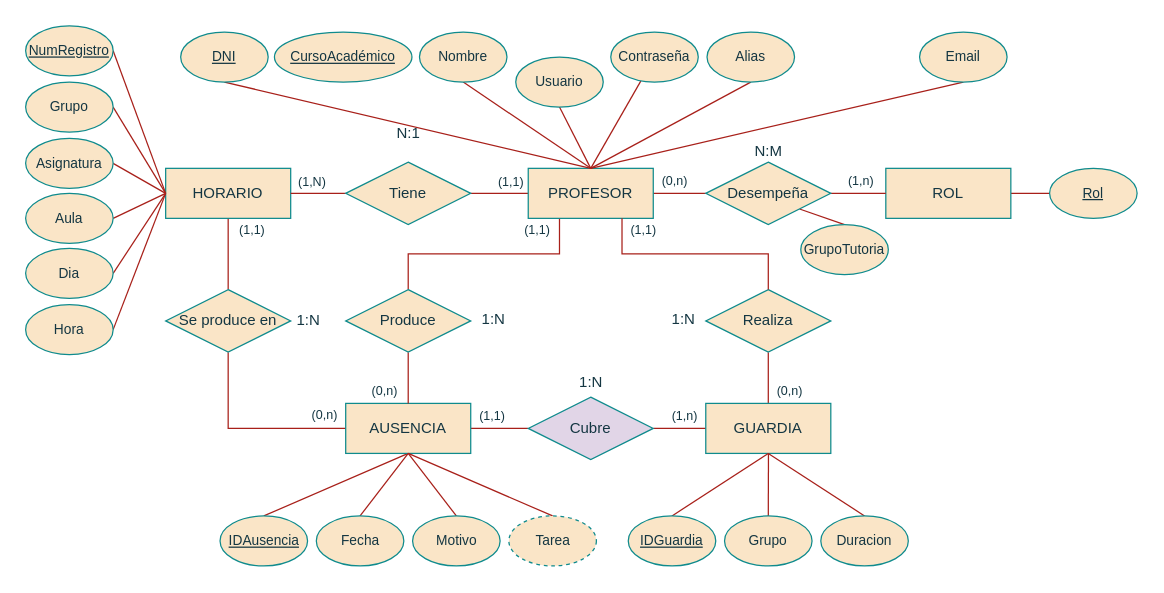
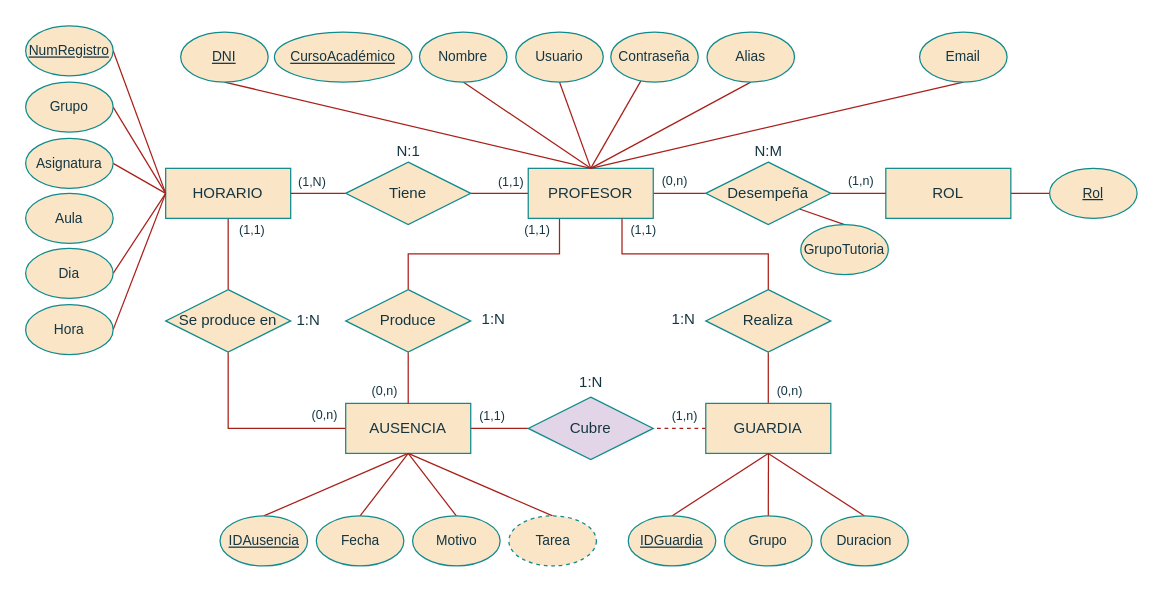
(559, 82) -> (559, 57)
(408, 133) -> (408, 151)
(136, 207) -> none
(678, 428) -> (678, 428)
